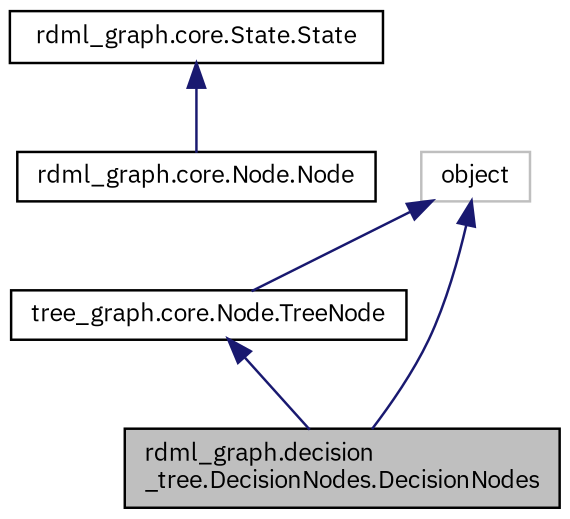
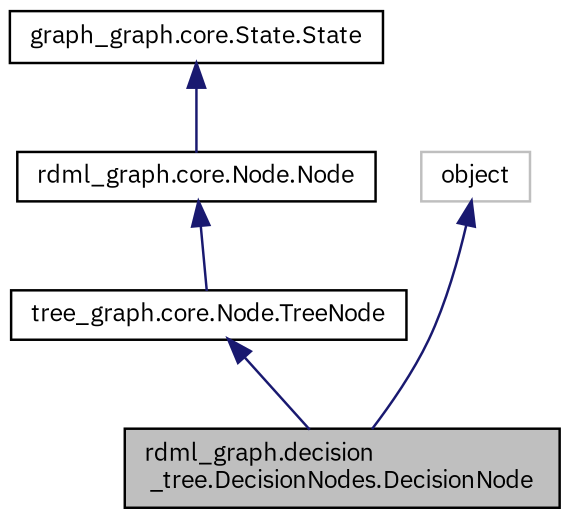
(196, 37) -> (196, 37)
(331, 252) -> (204, 258)
(342, 468) -> (342, 468)
